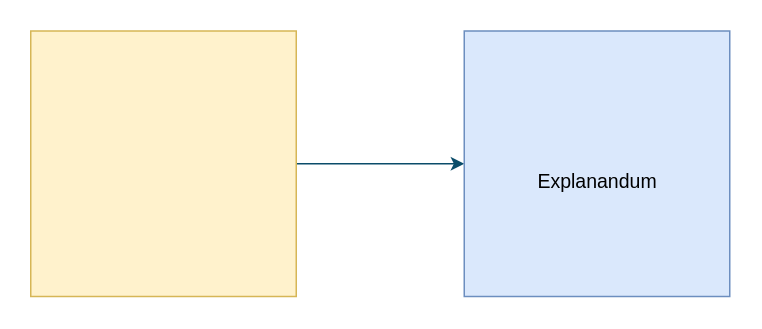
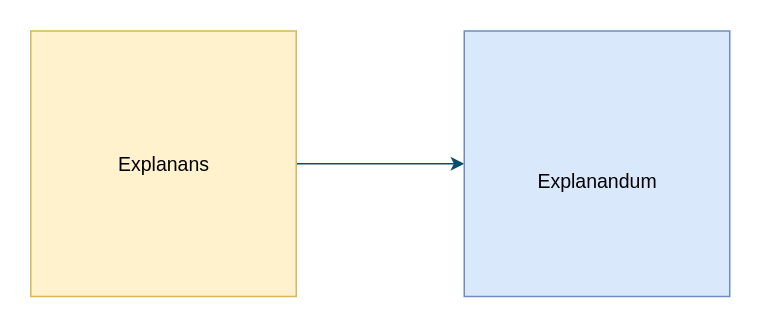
none -> (164, 164)
